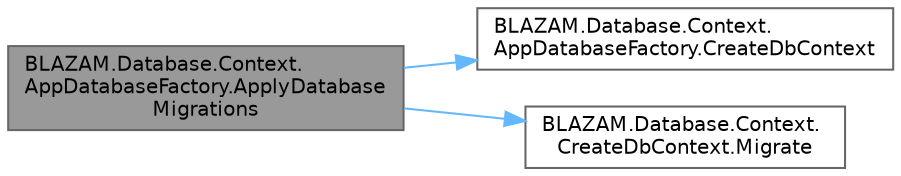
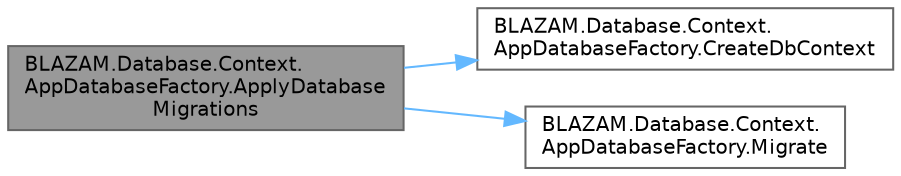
(685, 137) -> (685, 137)
